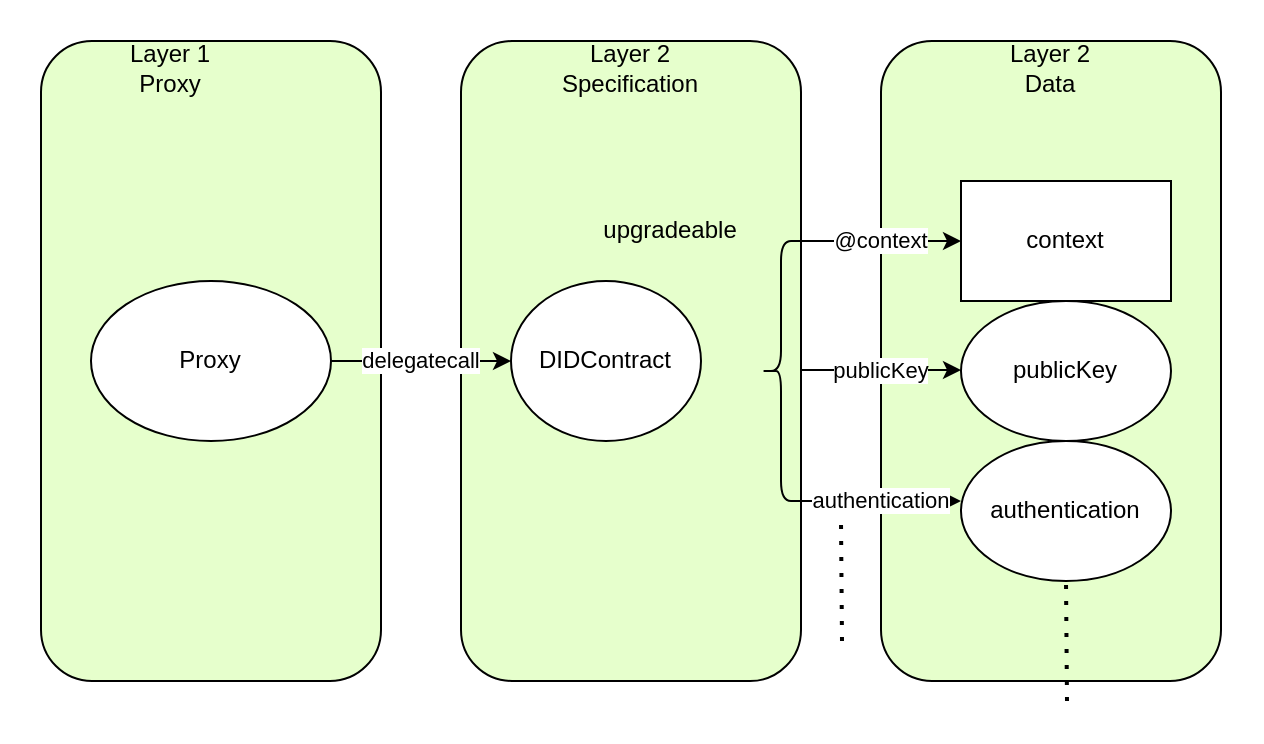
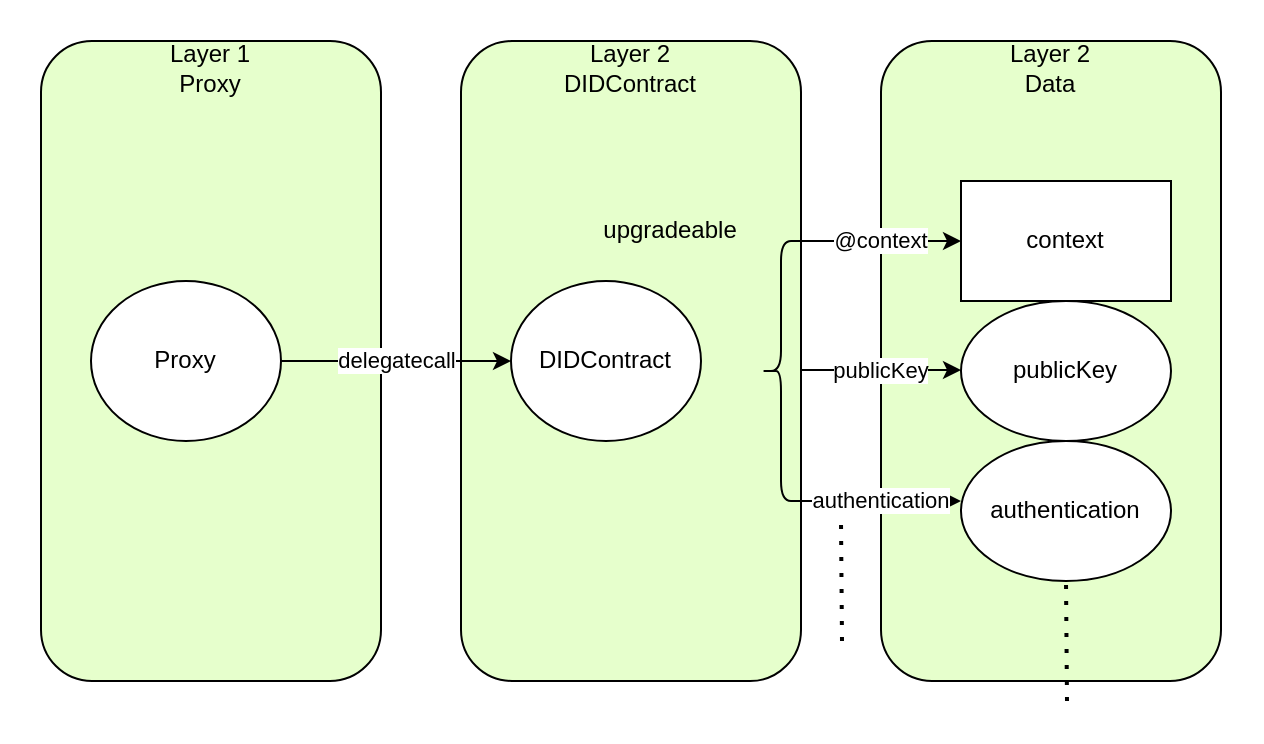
(171, 69) -> (211, 69)
(631, 69) -> (631, 69)
(211, 361) -> (186, 361)
